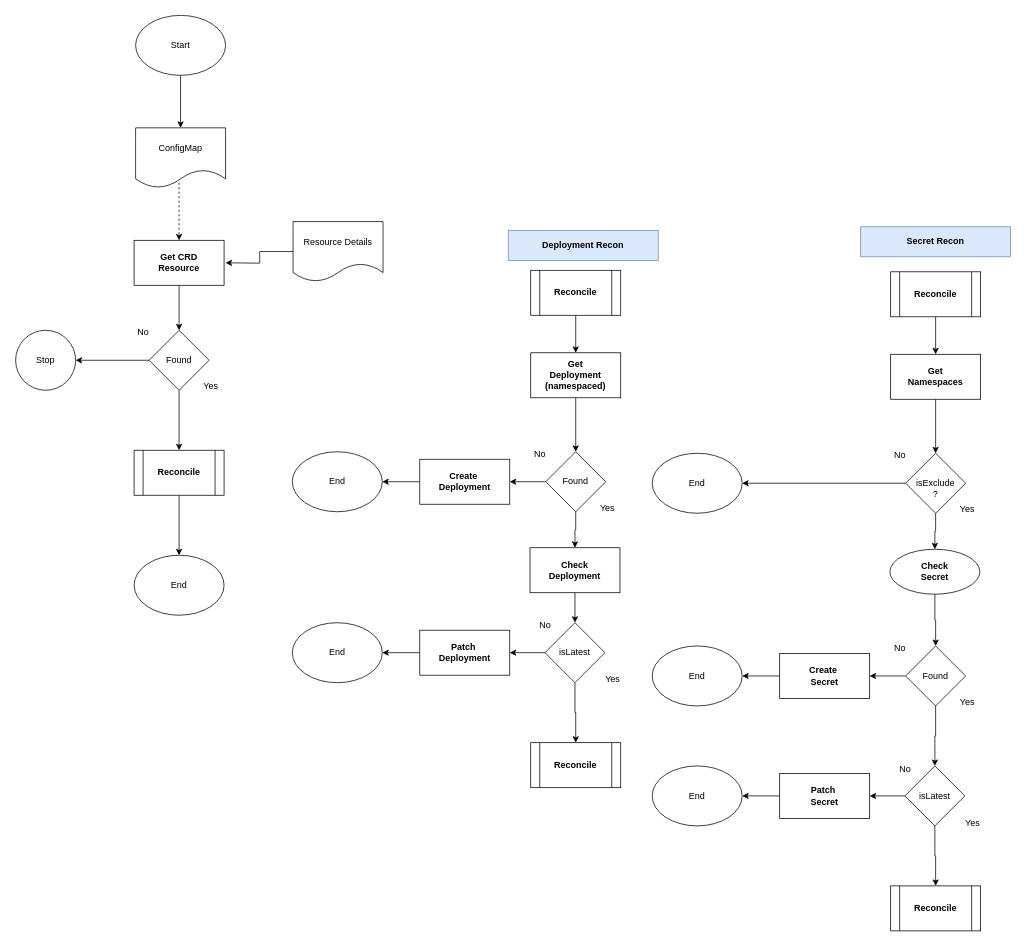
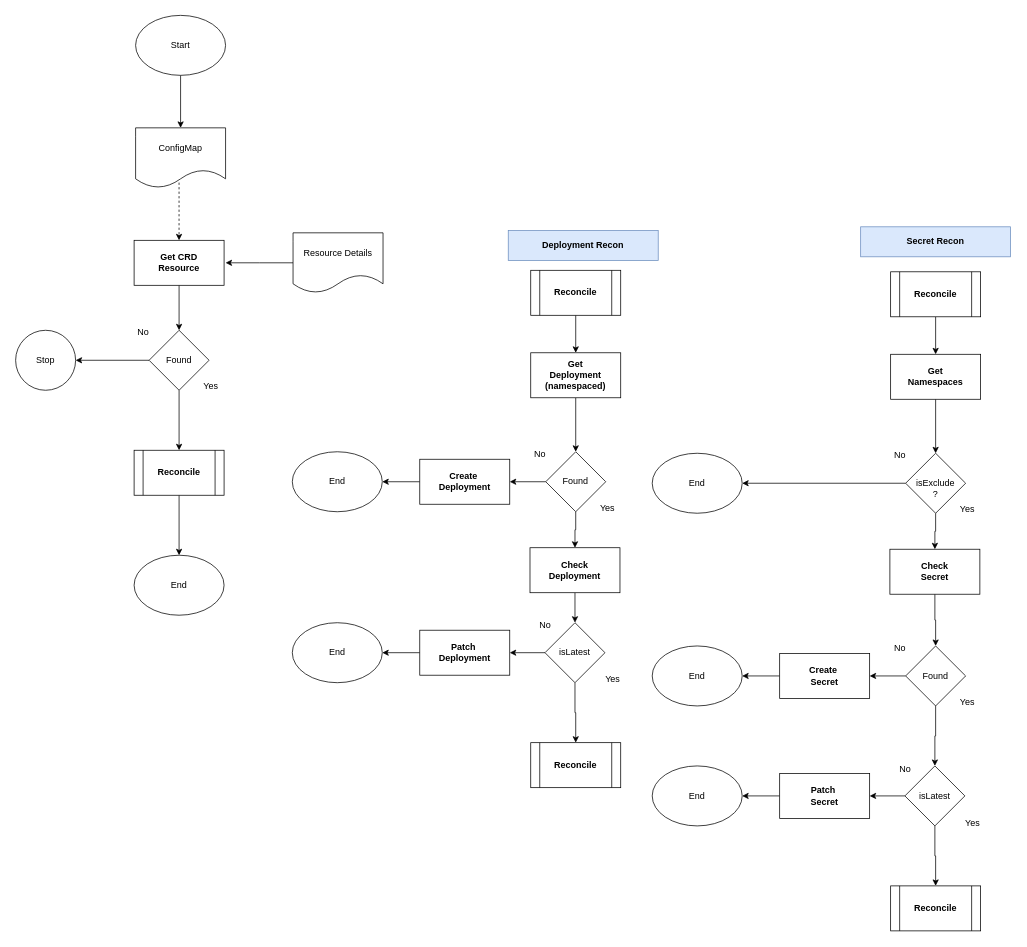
(338, 252) -> (338, 263)
(935, 572) -> (935, 572)
